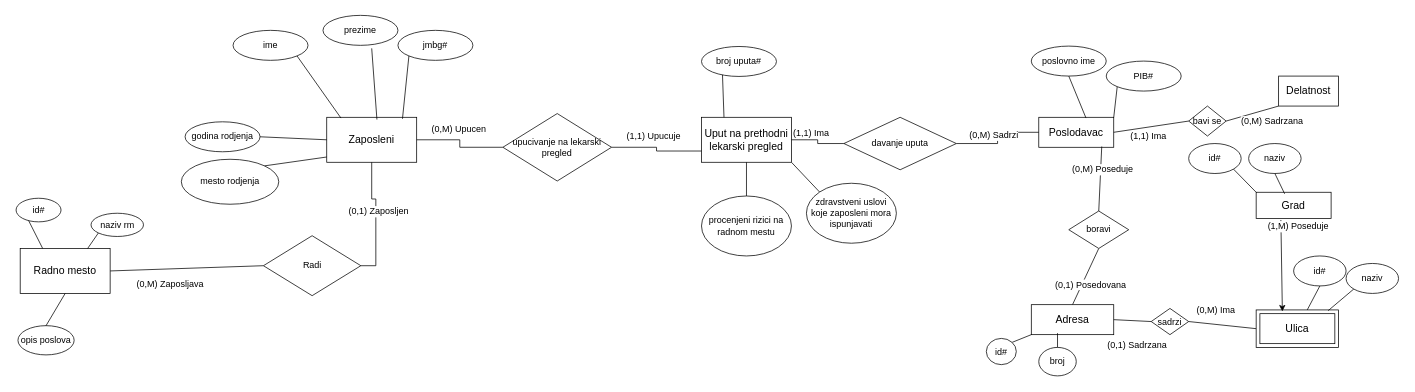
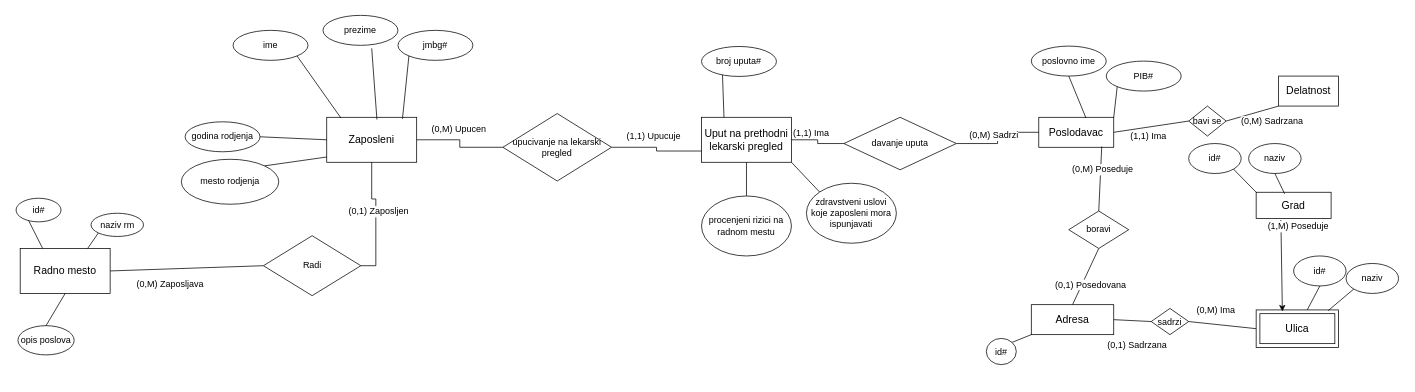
(1058, 341) -> none
(1058, 362) -> none
